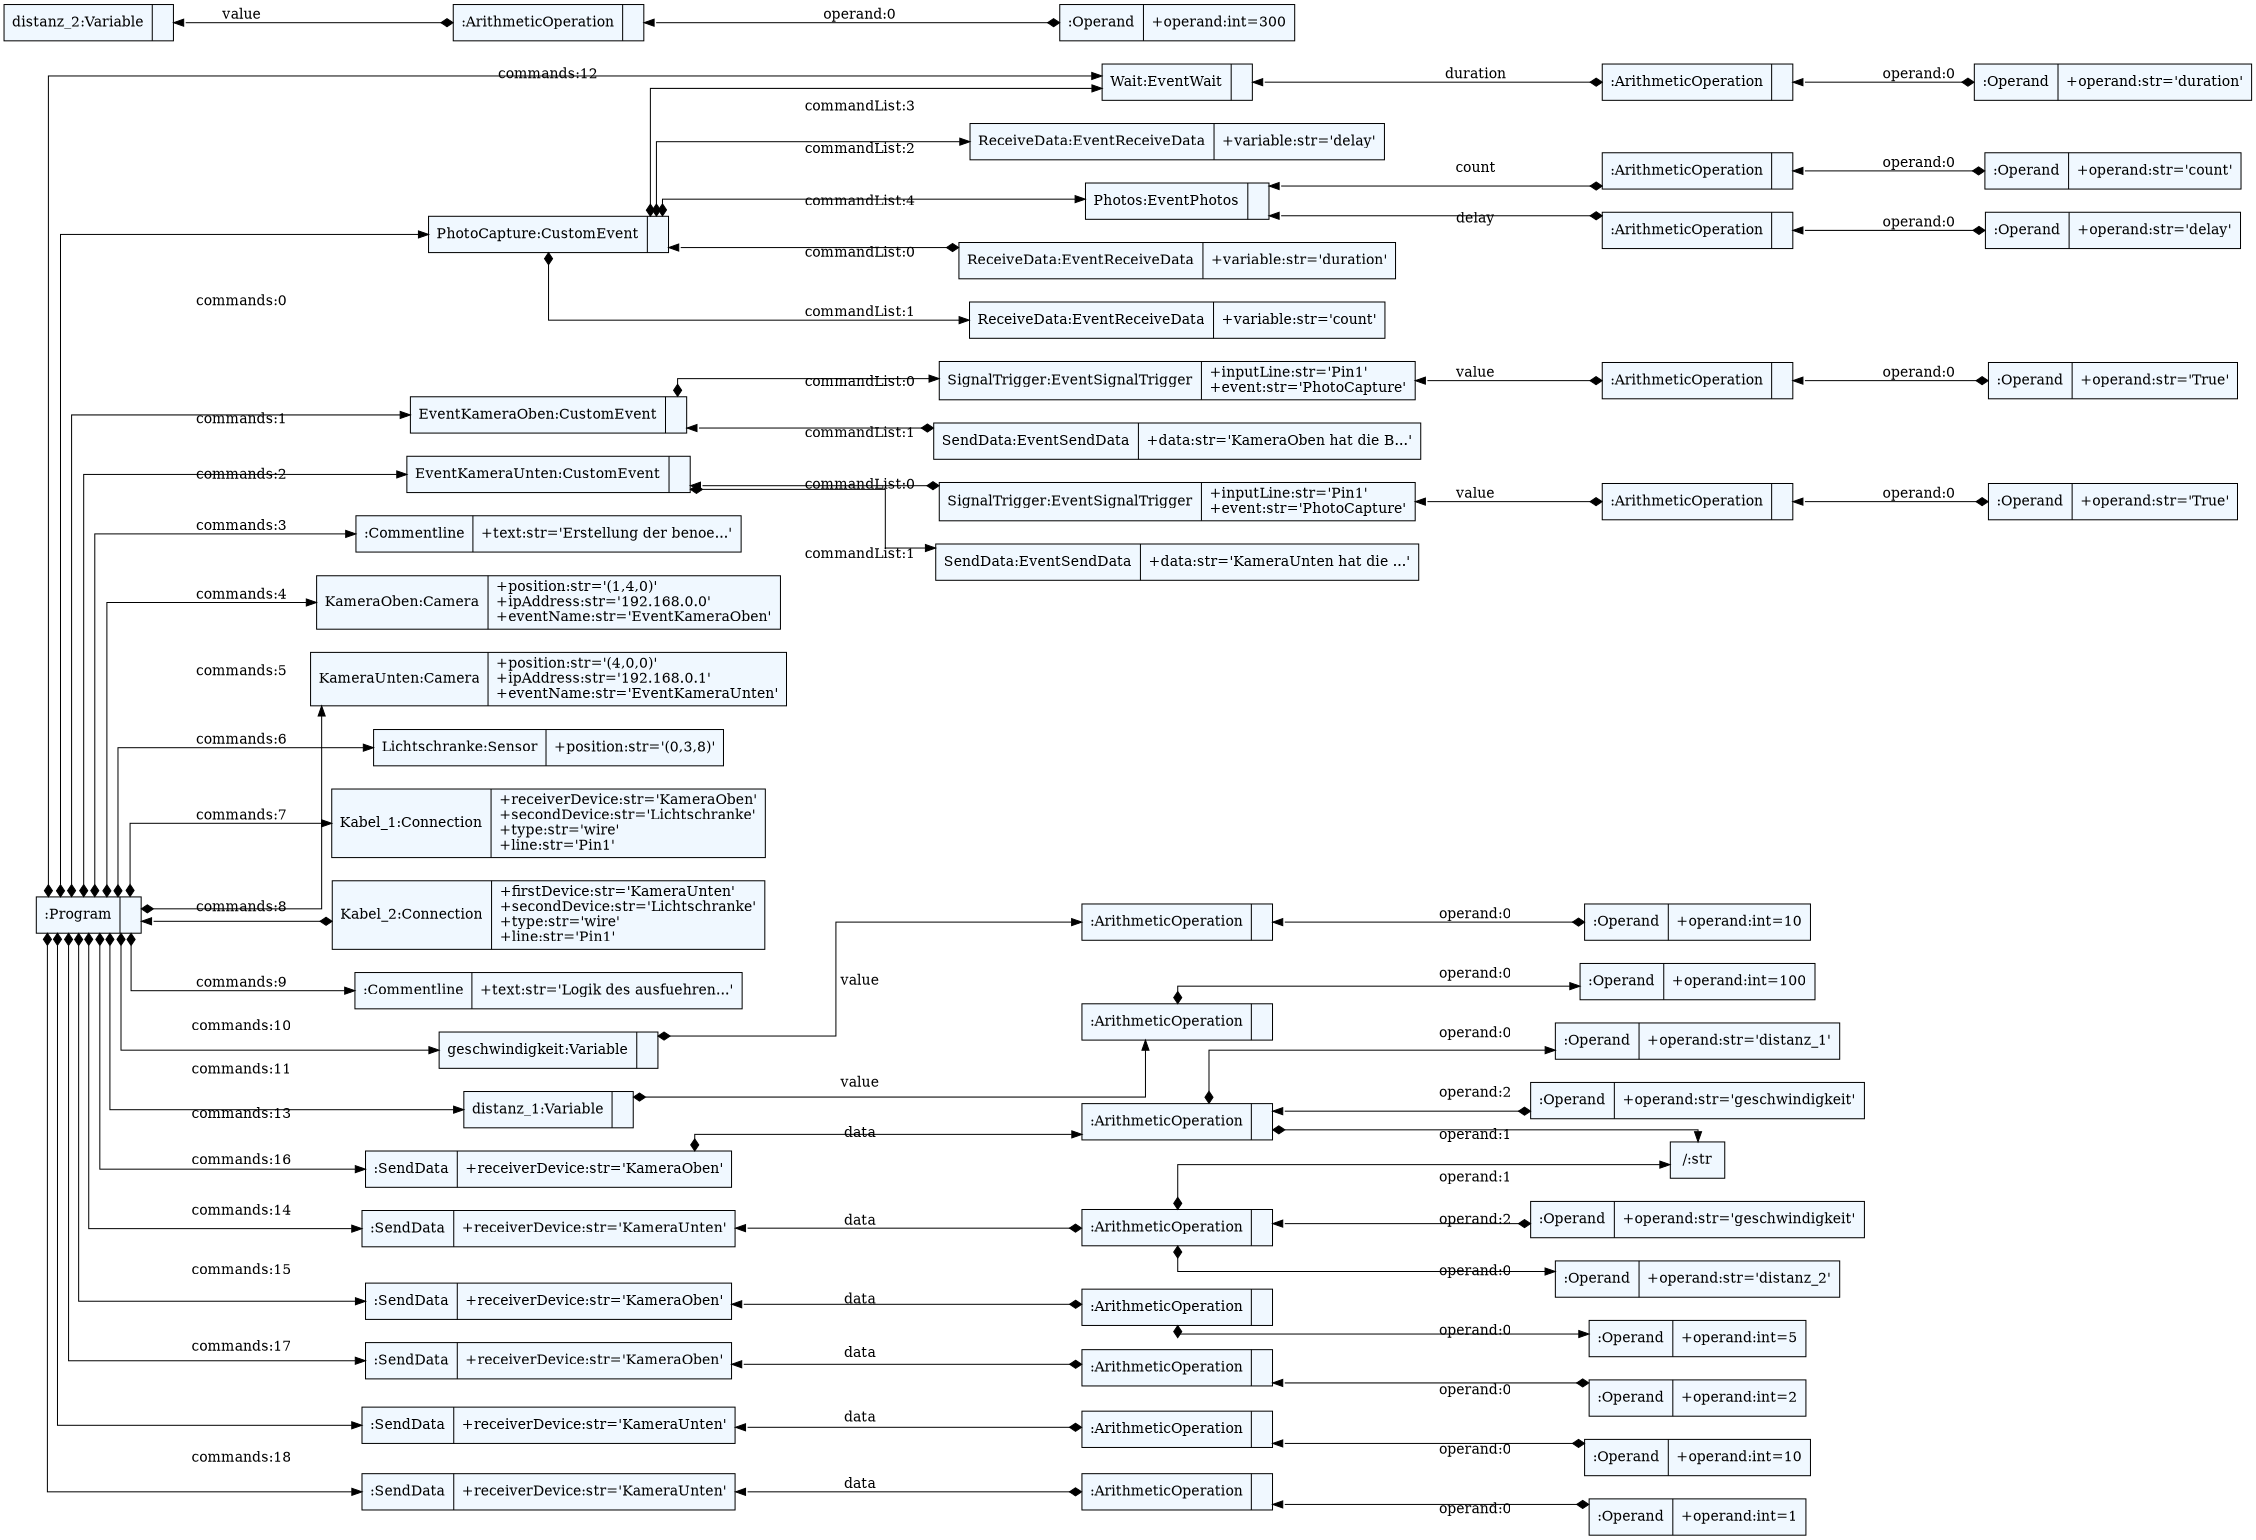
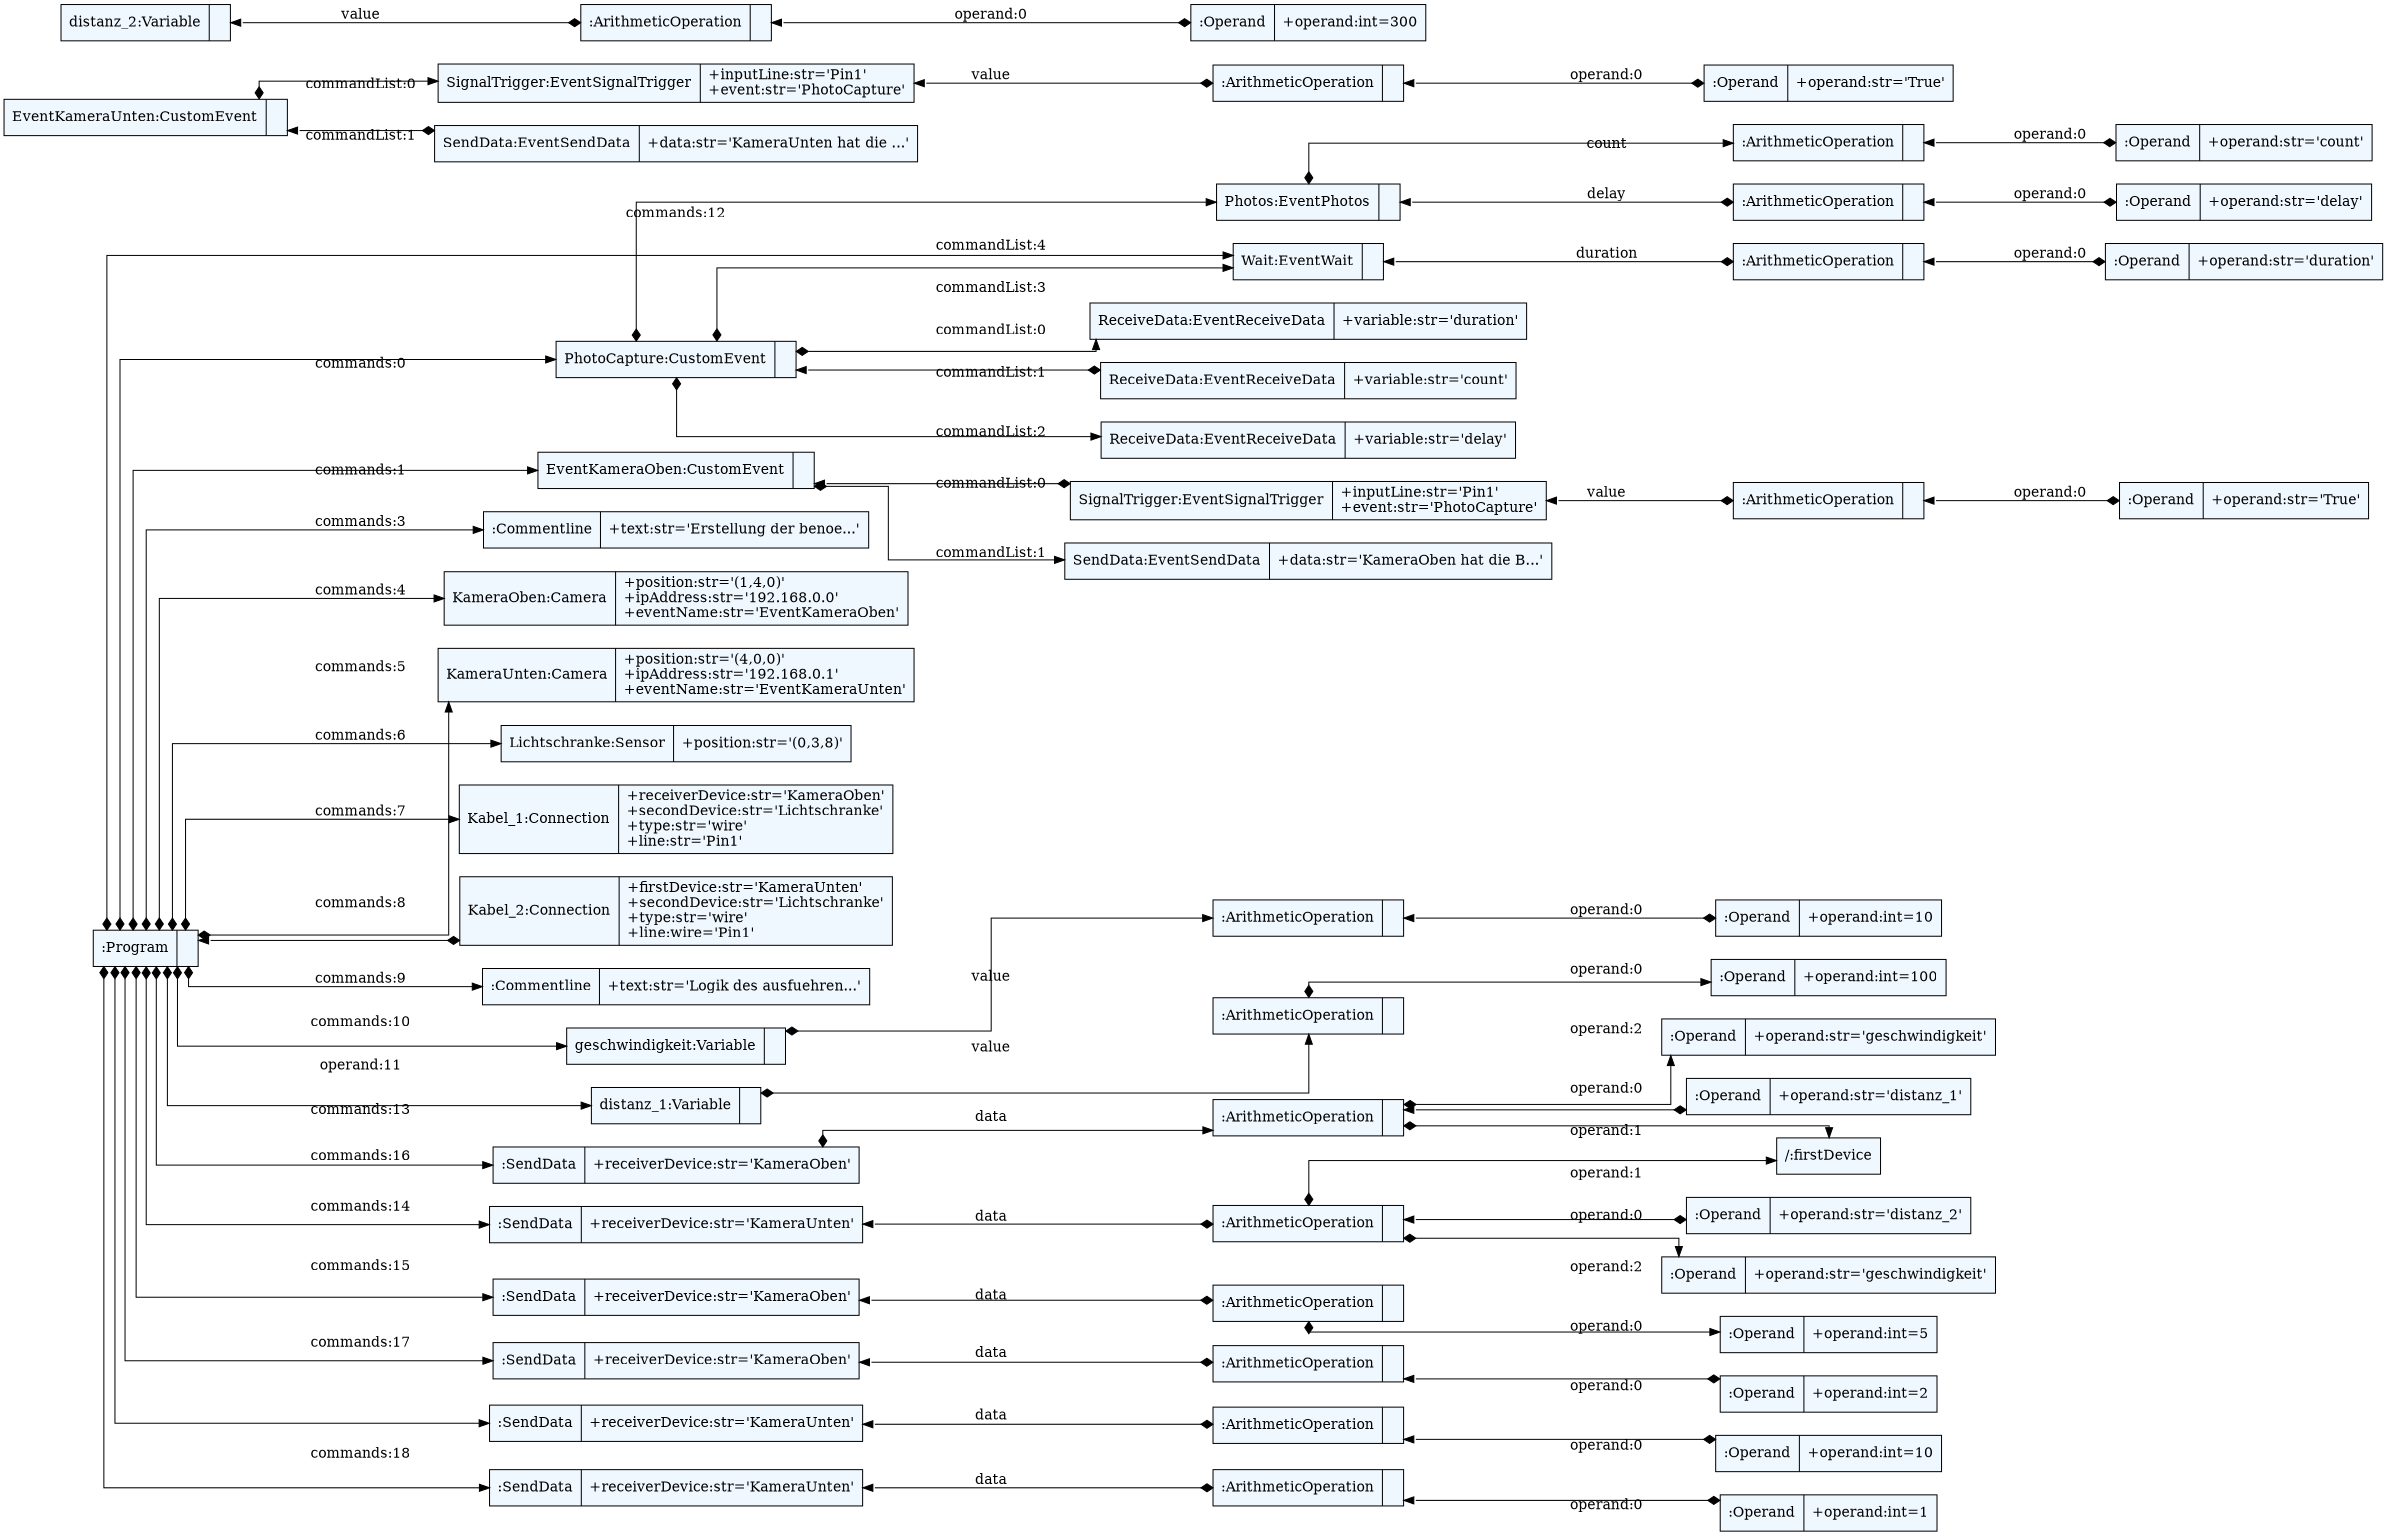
(84, 523) -> none
(558, 937) -> (691, 933)
(242, 1070) -> (361, 1066)
(1698, 1160) -> (1829, 1156)
